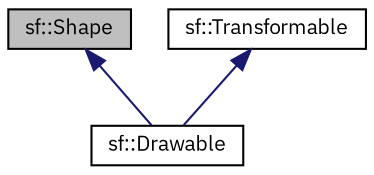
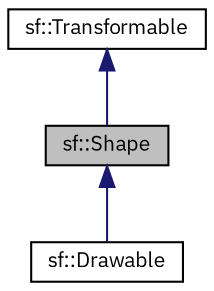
(210, 95) -> (107, 98)
